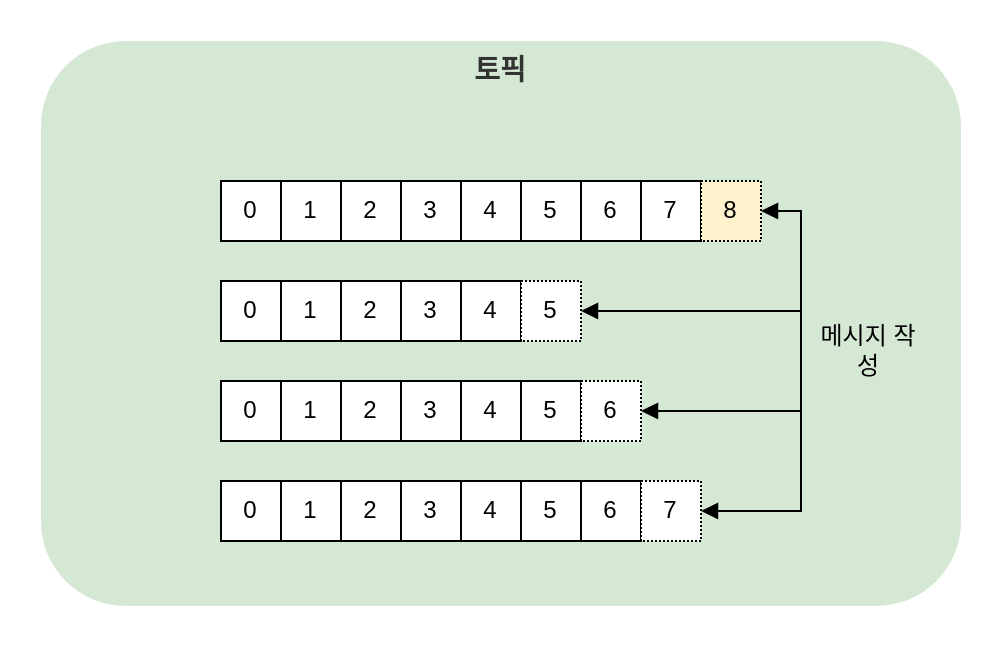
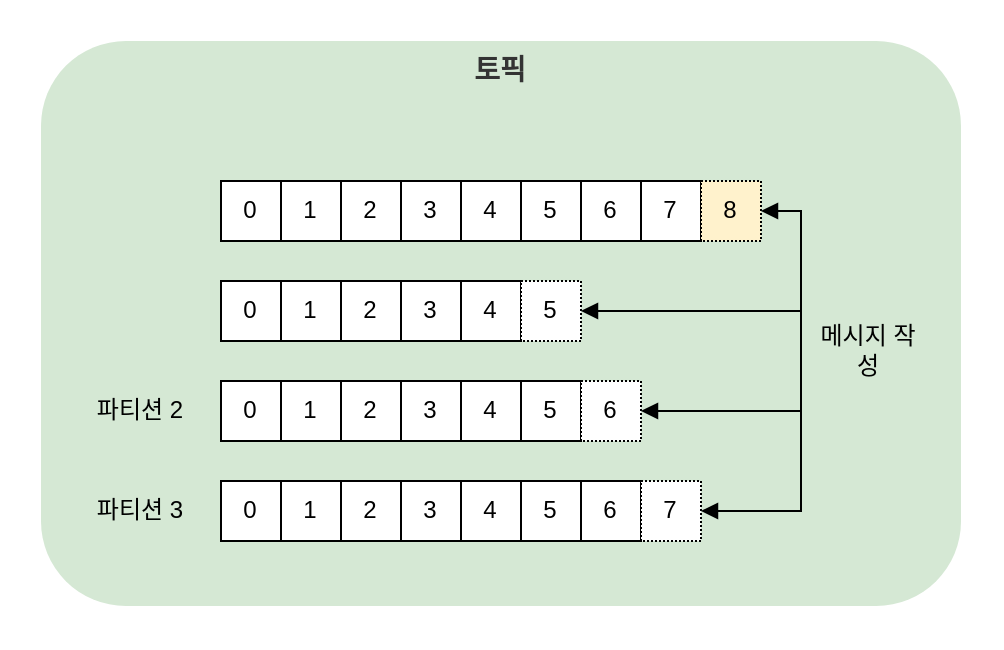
none -> (141, 411)
none -> (141, 511)
